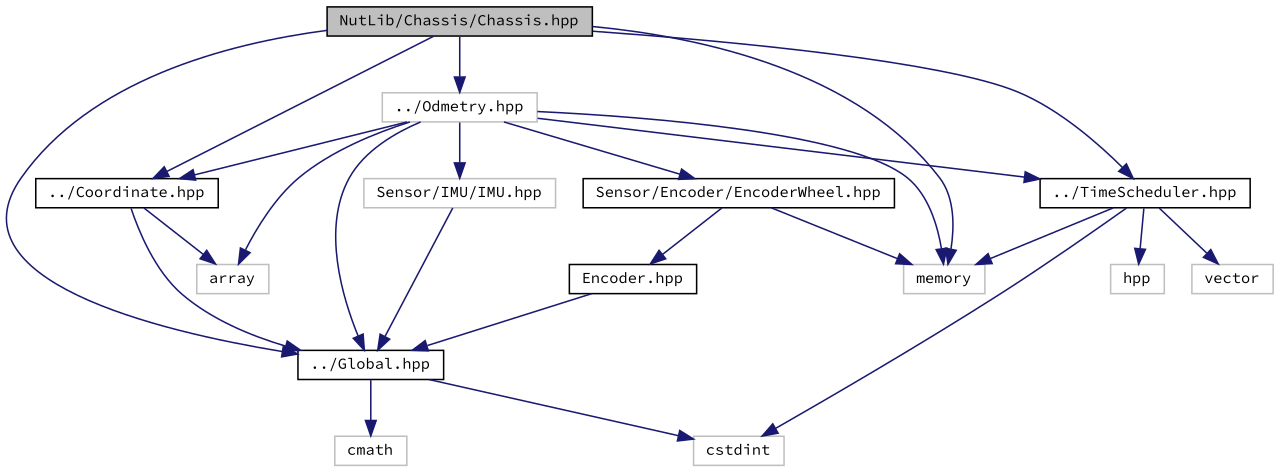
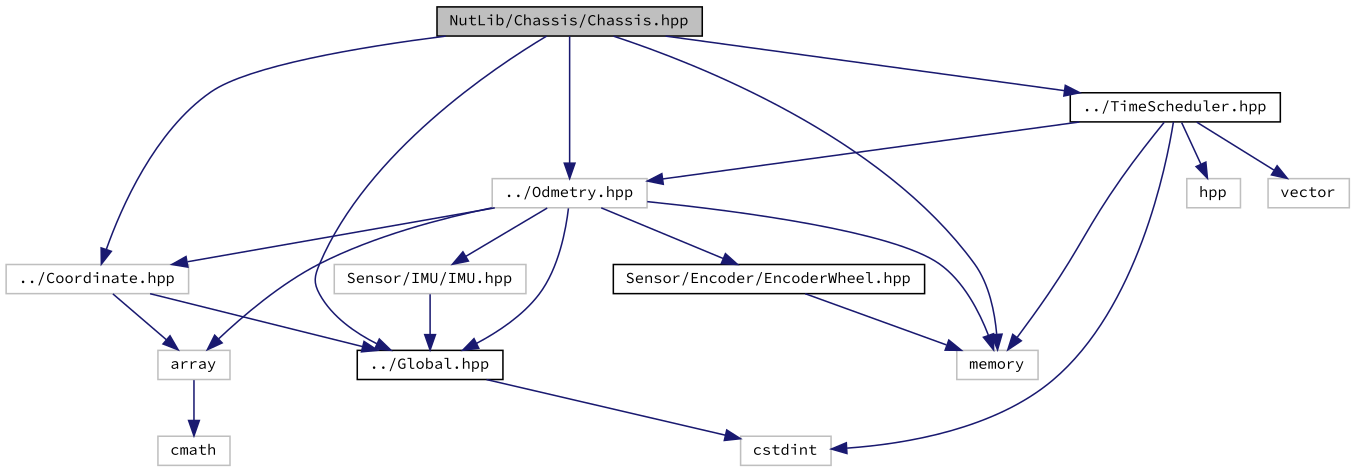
(781, 148) -> (871, 150)
(127, 193) -> (97, 279)
(633, 279) -> none
(371, 400) -> (194, 400)
